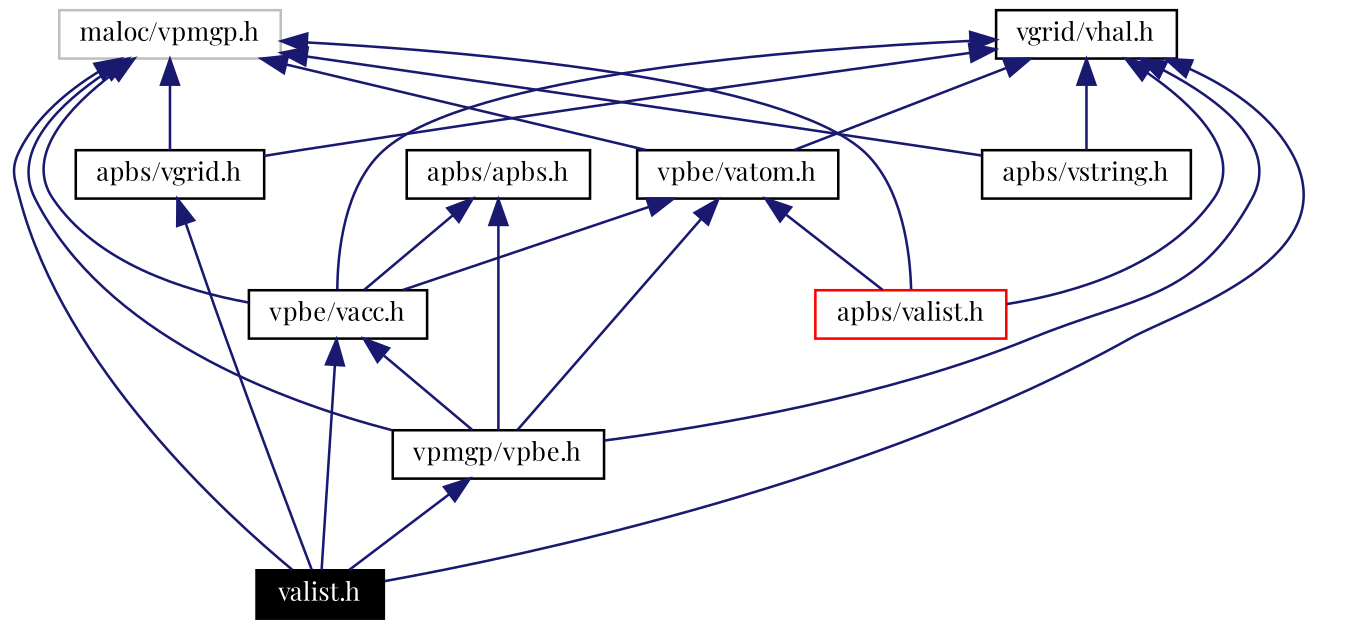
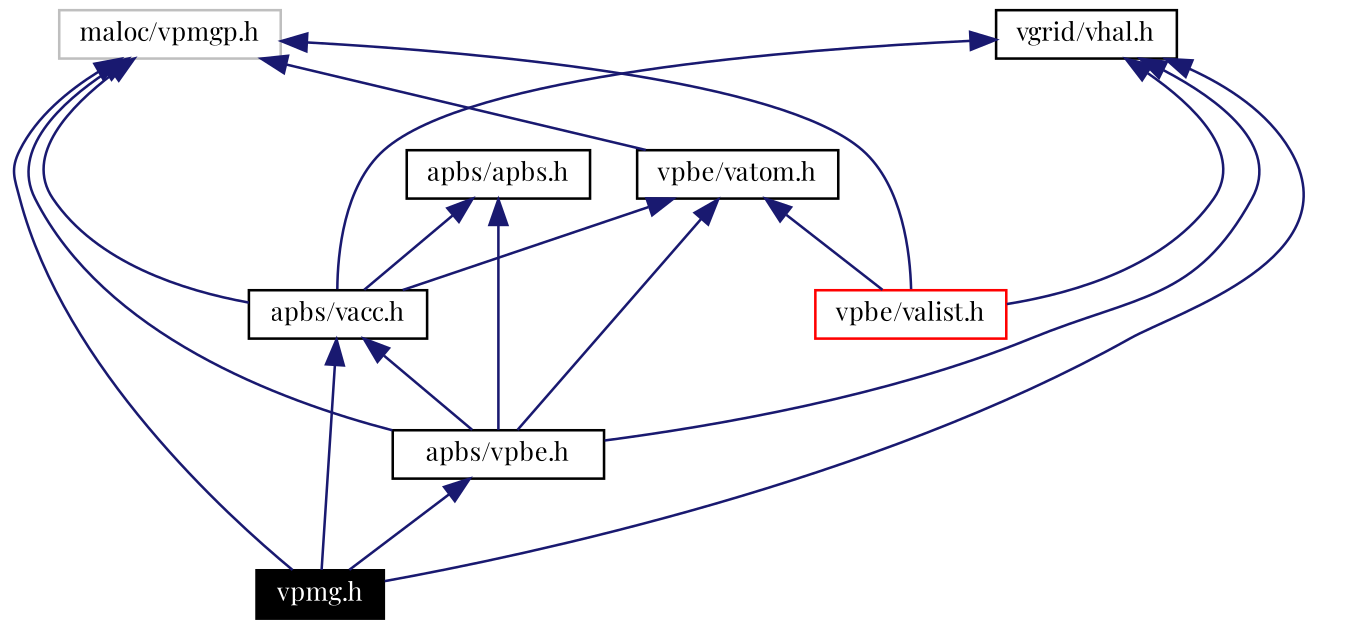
(900, 109) -> none
(170, 174) -> none
(1086, 174) -> none
(338, 314) -> (338, 314)
(911, 314) -> (911, 314)
(498, 454) -> (498, 454)
(320, 594) -> (320, 594)
